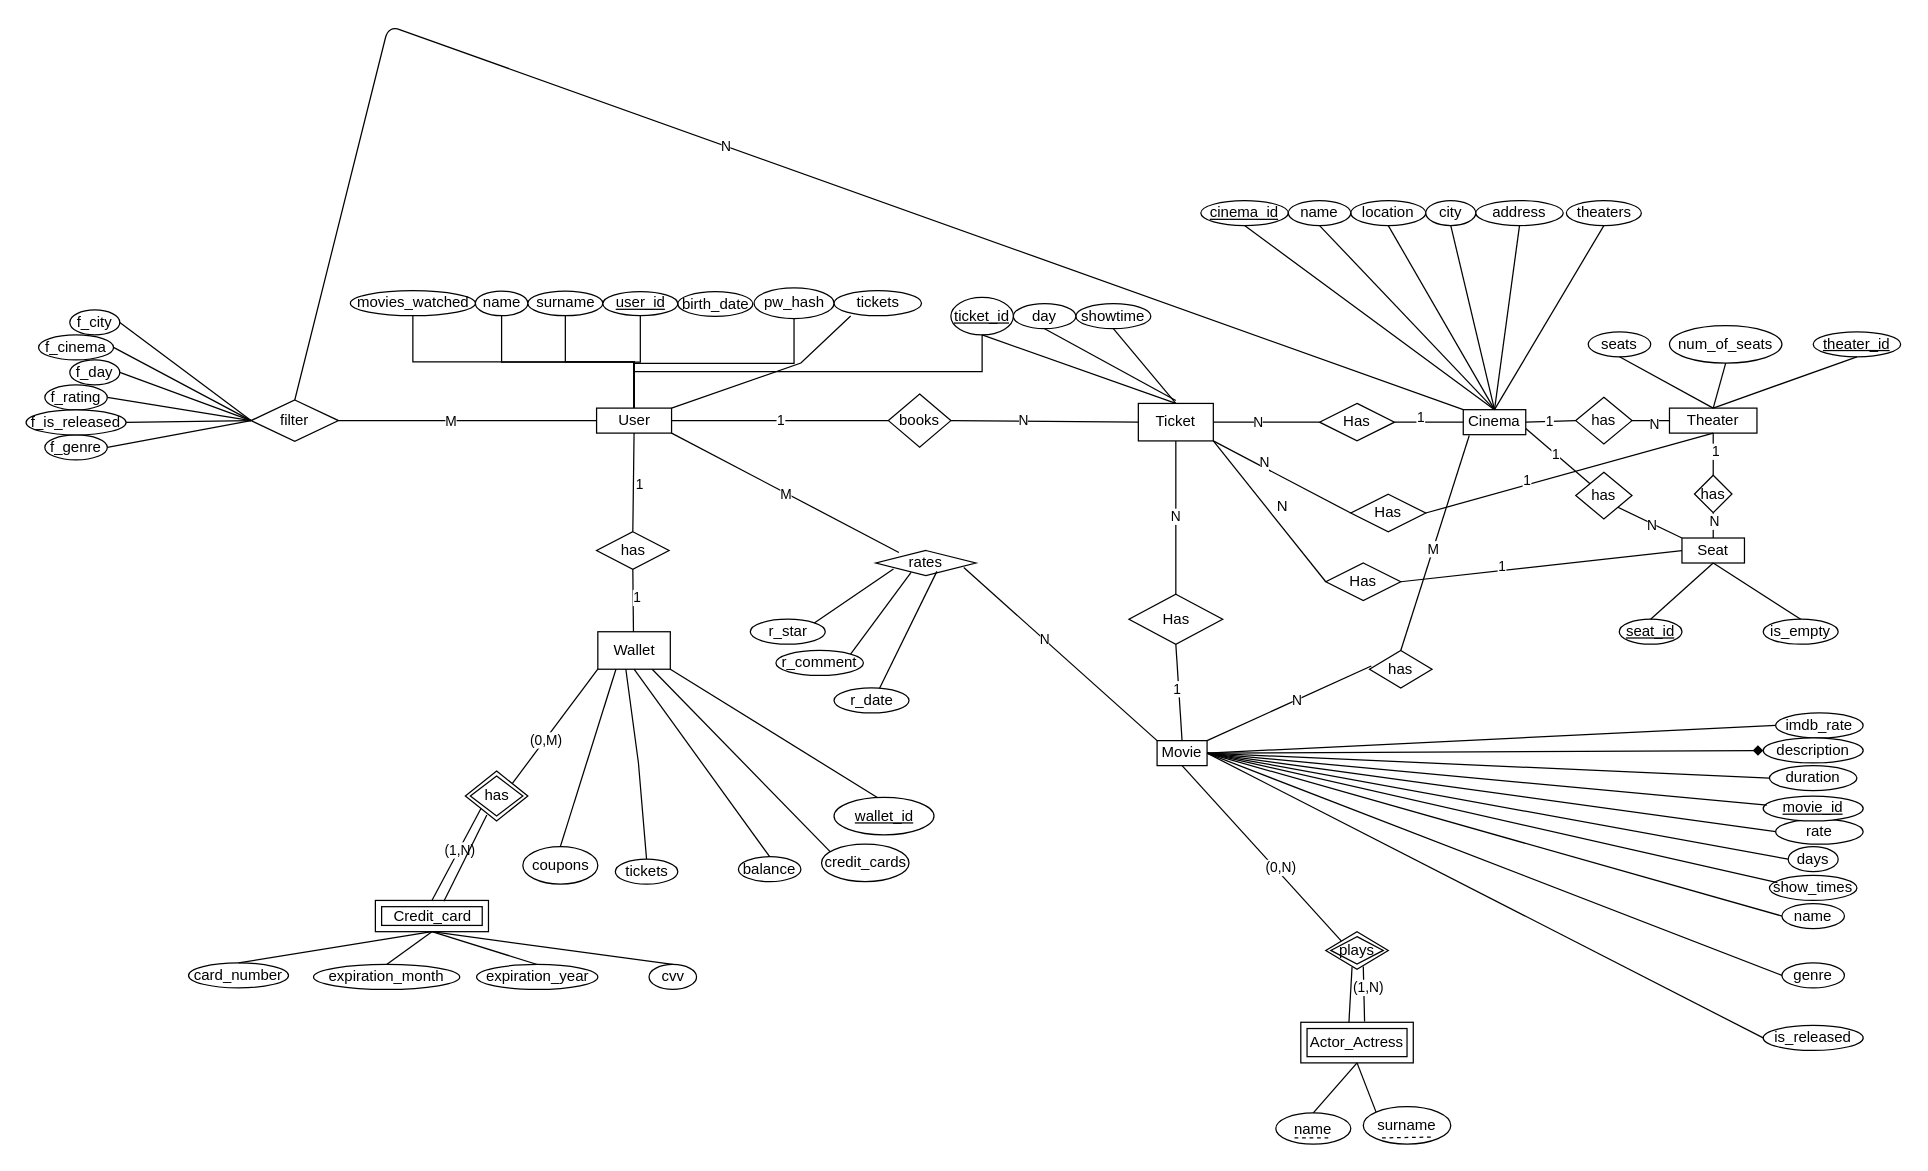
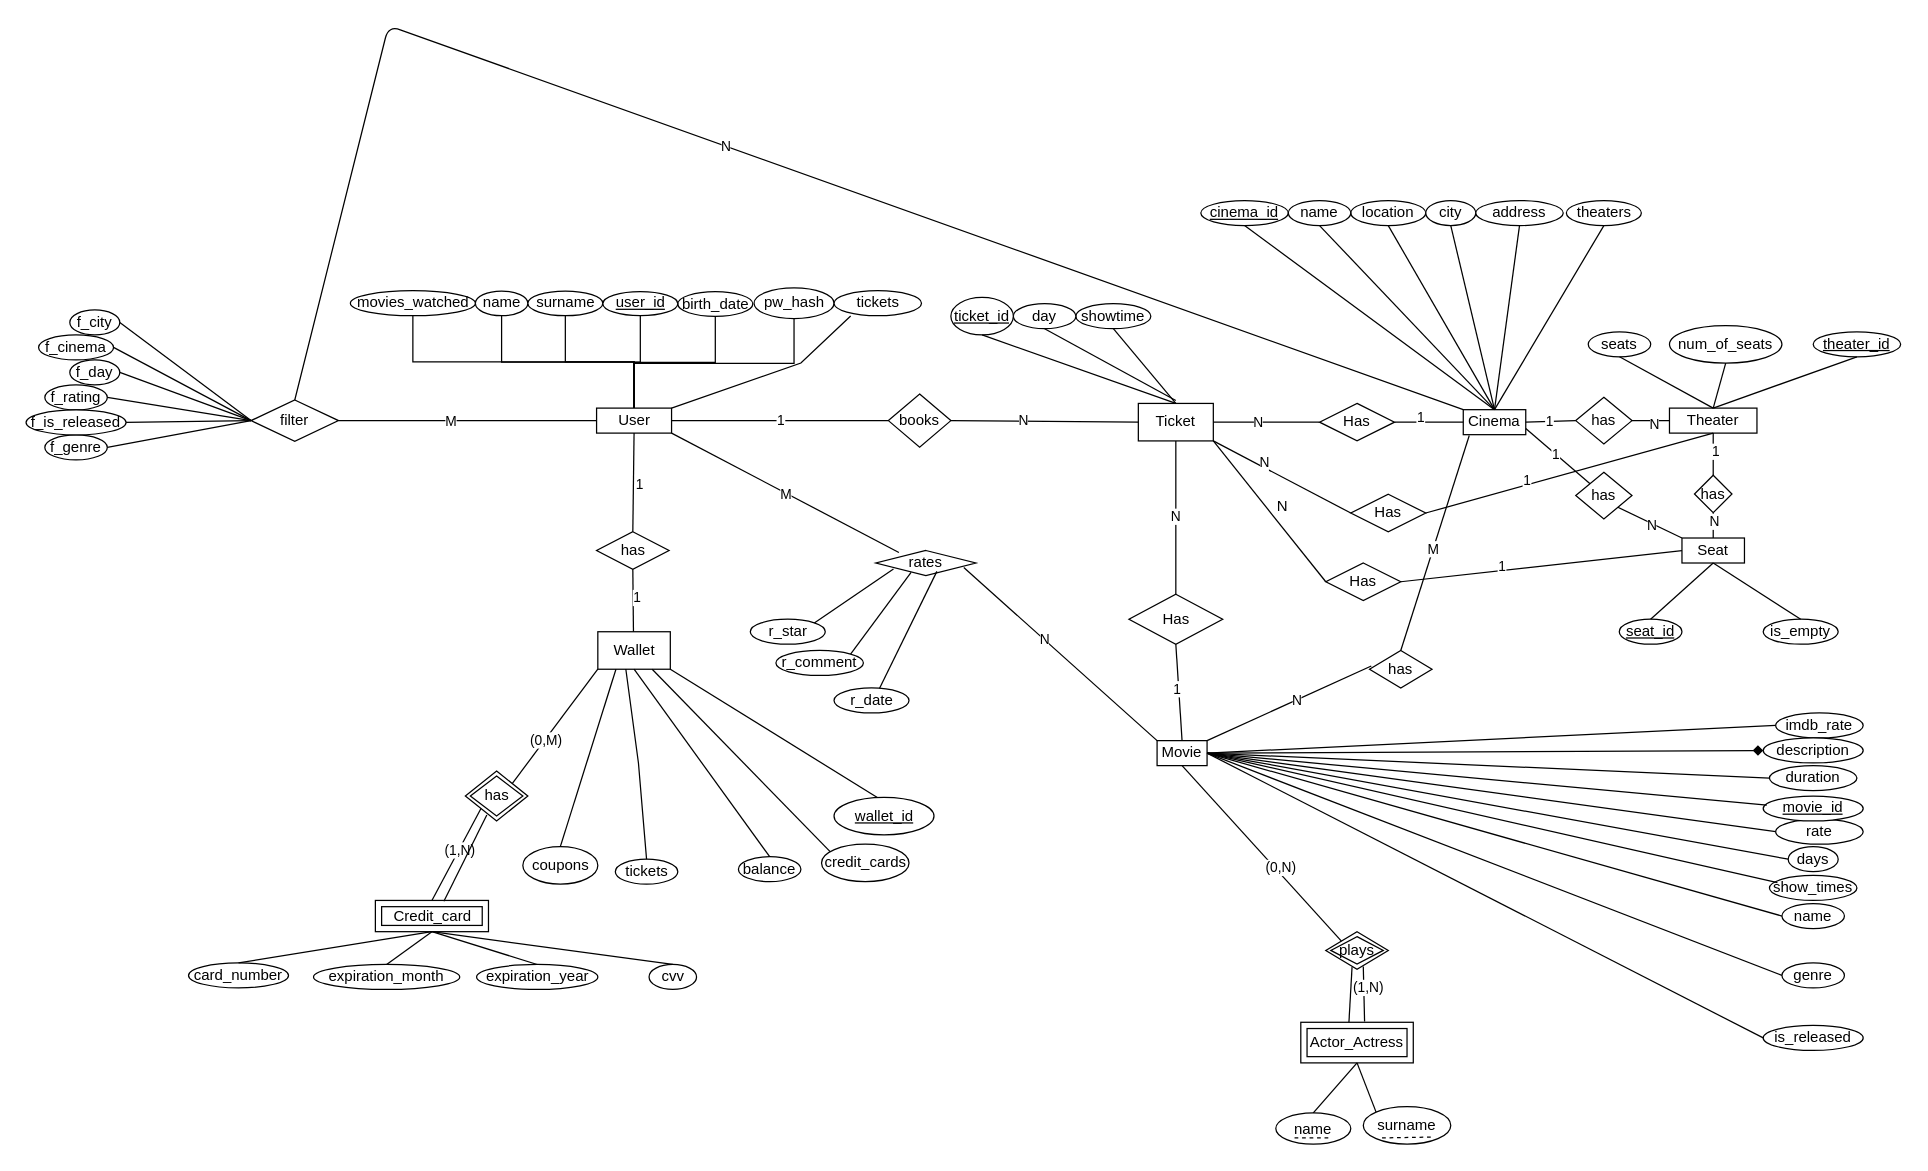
(898, 372) -> (715, 339)
